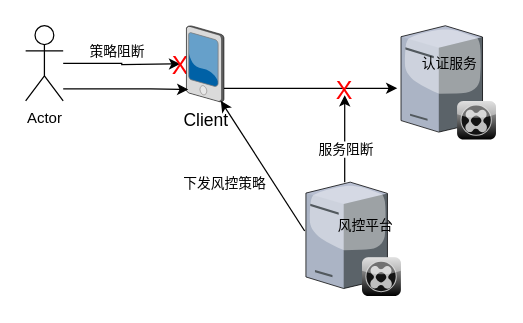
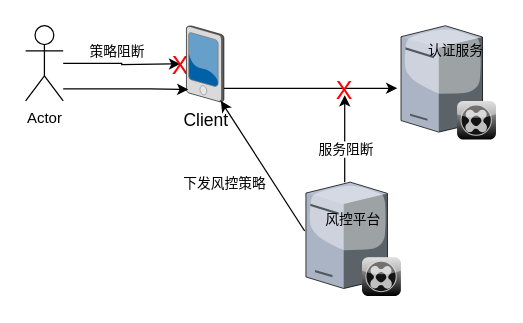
(449, 63) -> (456, 51)
(366, 226) -> (353, 219)
